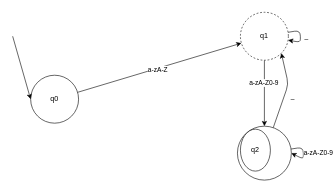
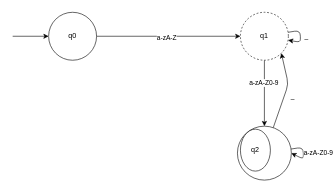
(54, 99) -> (72, 36)
